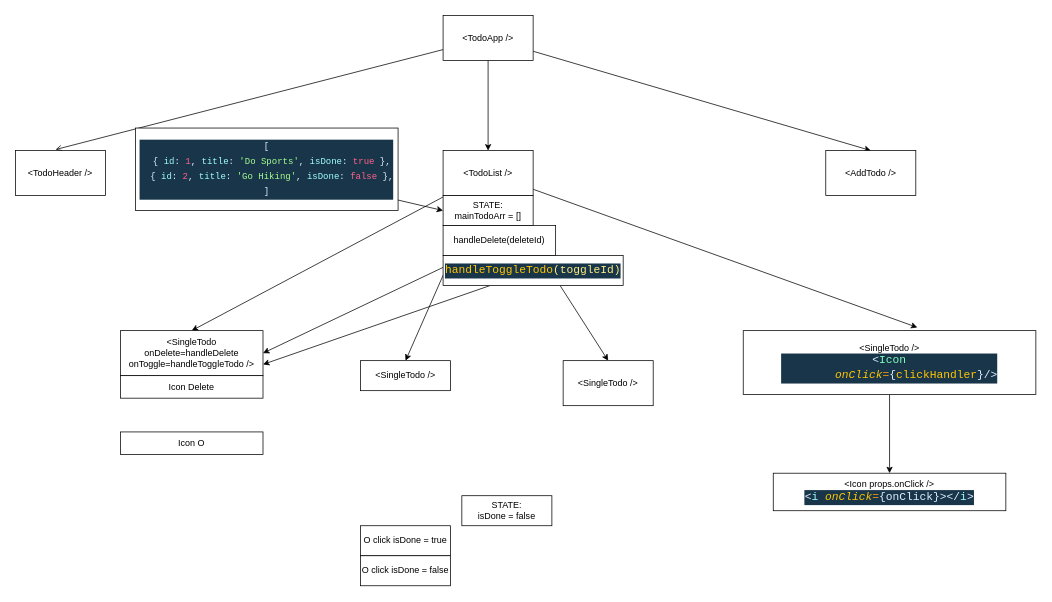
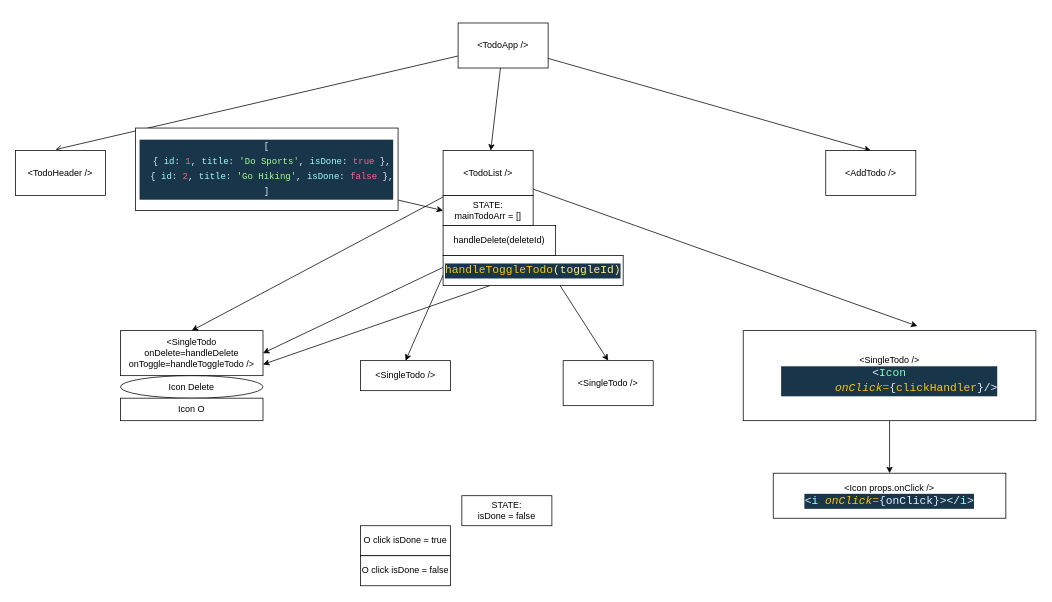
(488, 38) -> (503, 45)
(889, 362) -> (889, 375)
(192, 387) -> (192, 387)
(192, 443) -> (192, 409)
(889, 492) -> (889, 495)
